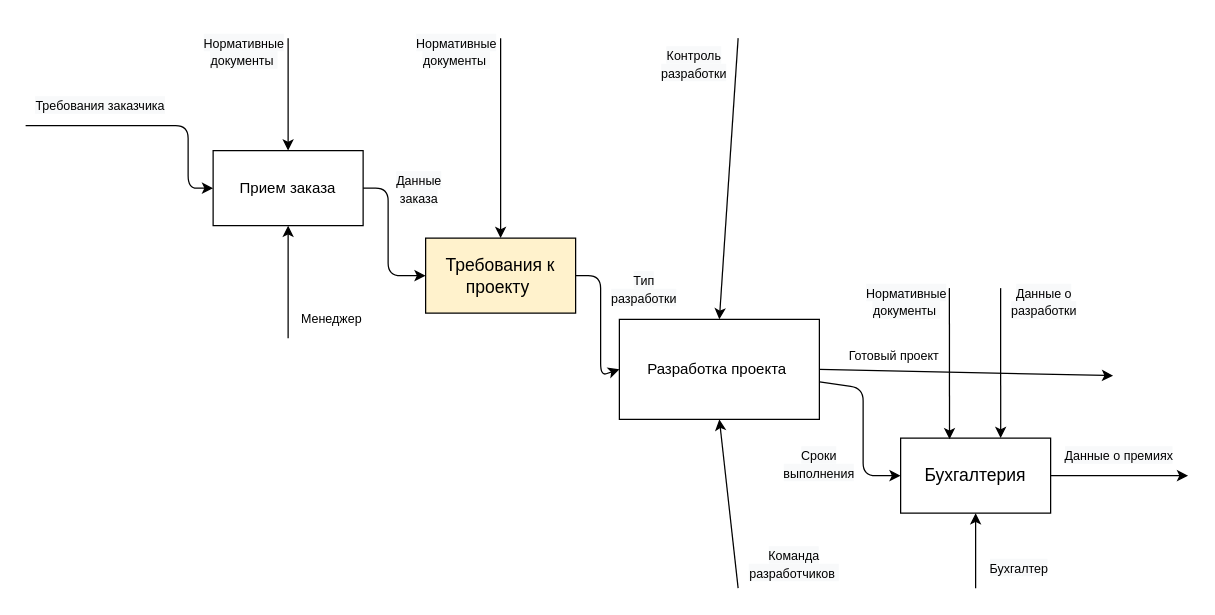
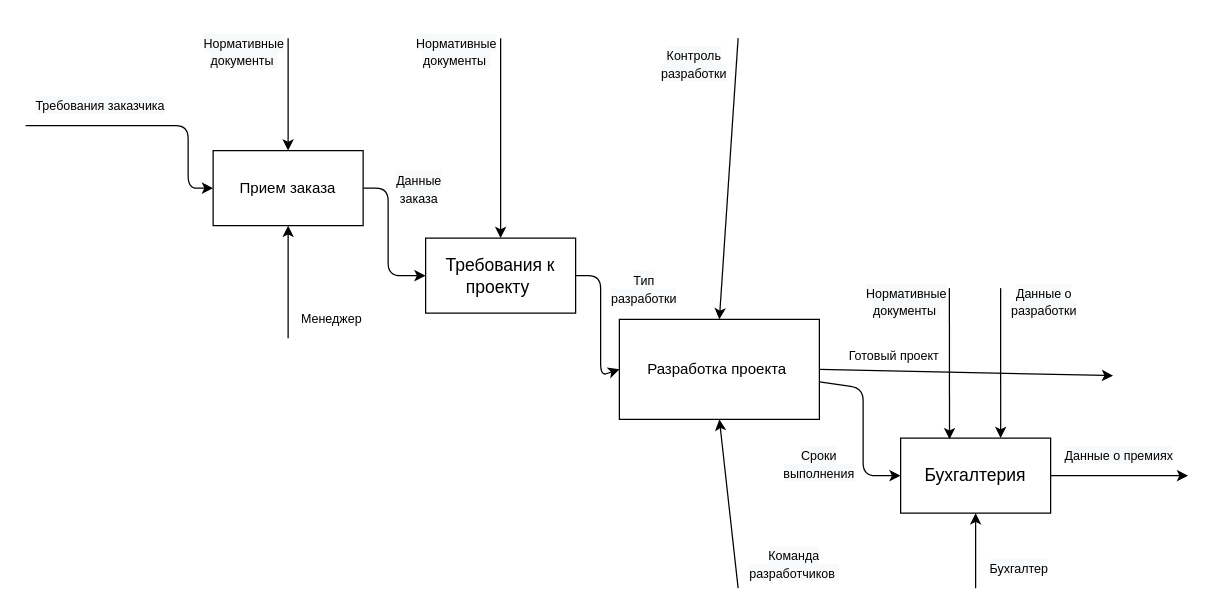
(501, 276) -> (501, 276)
